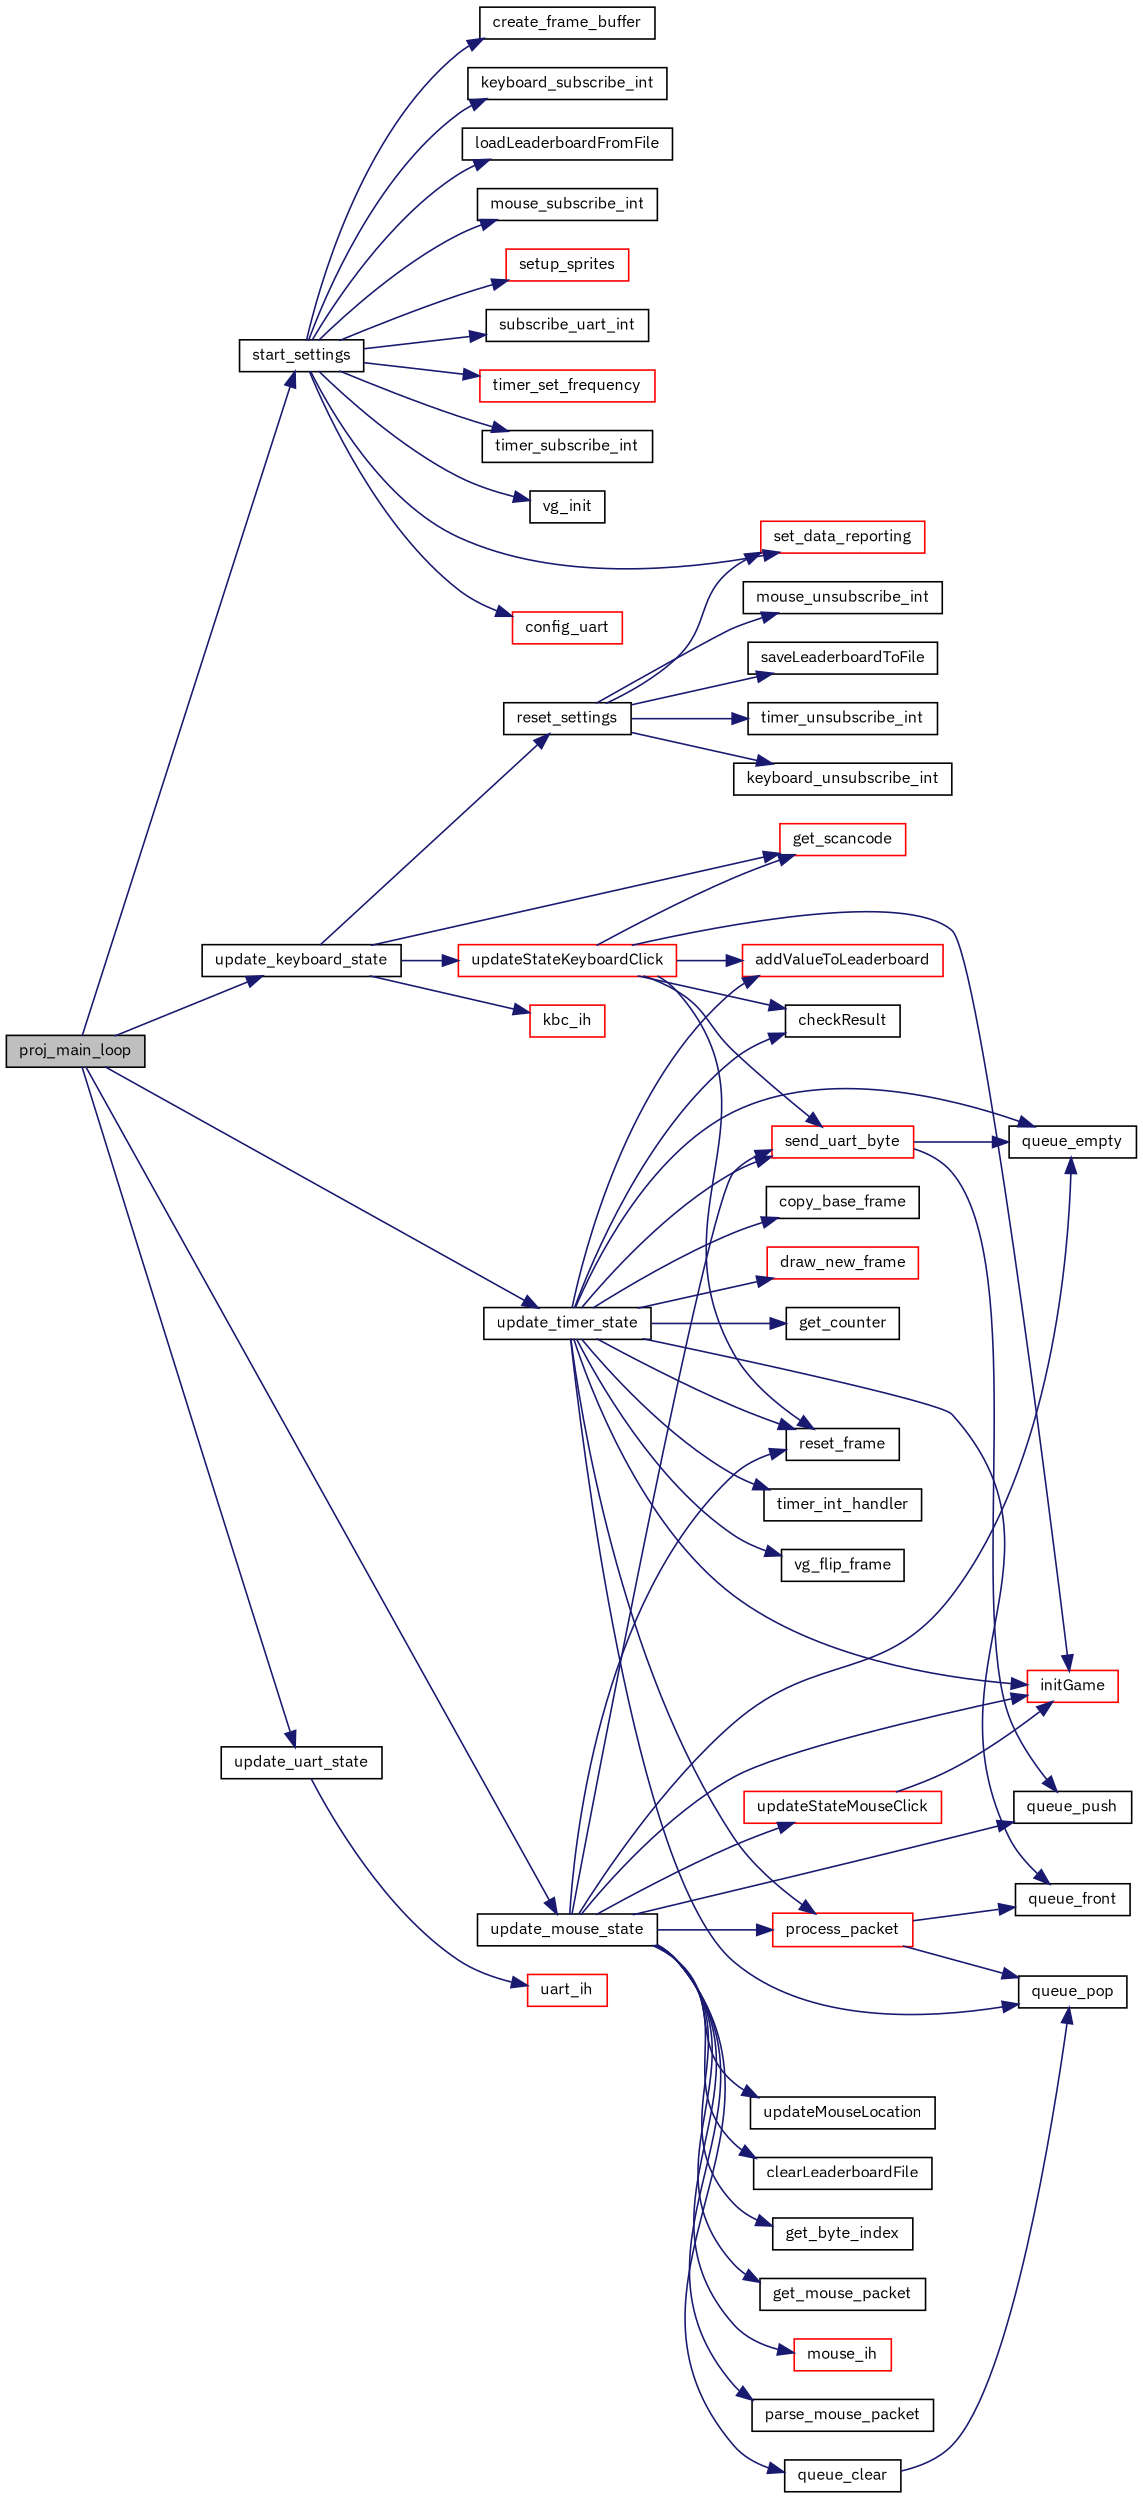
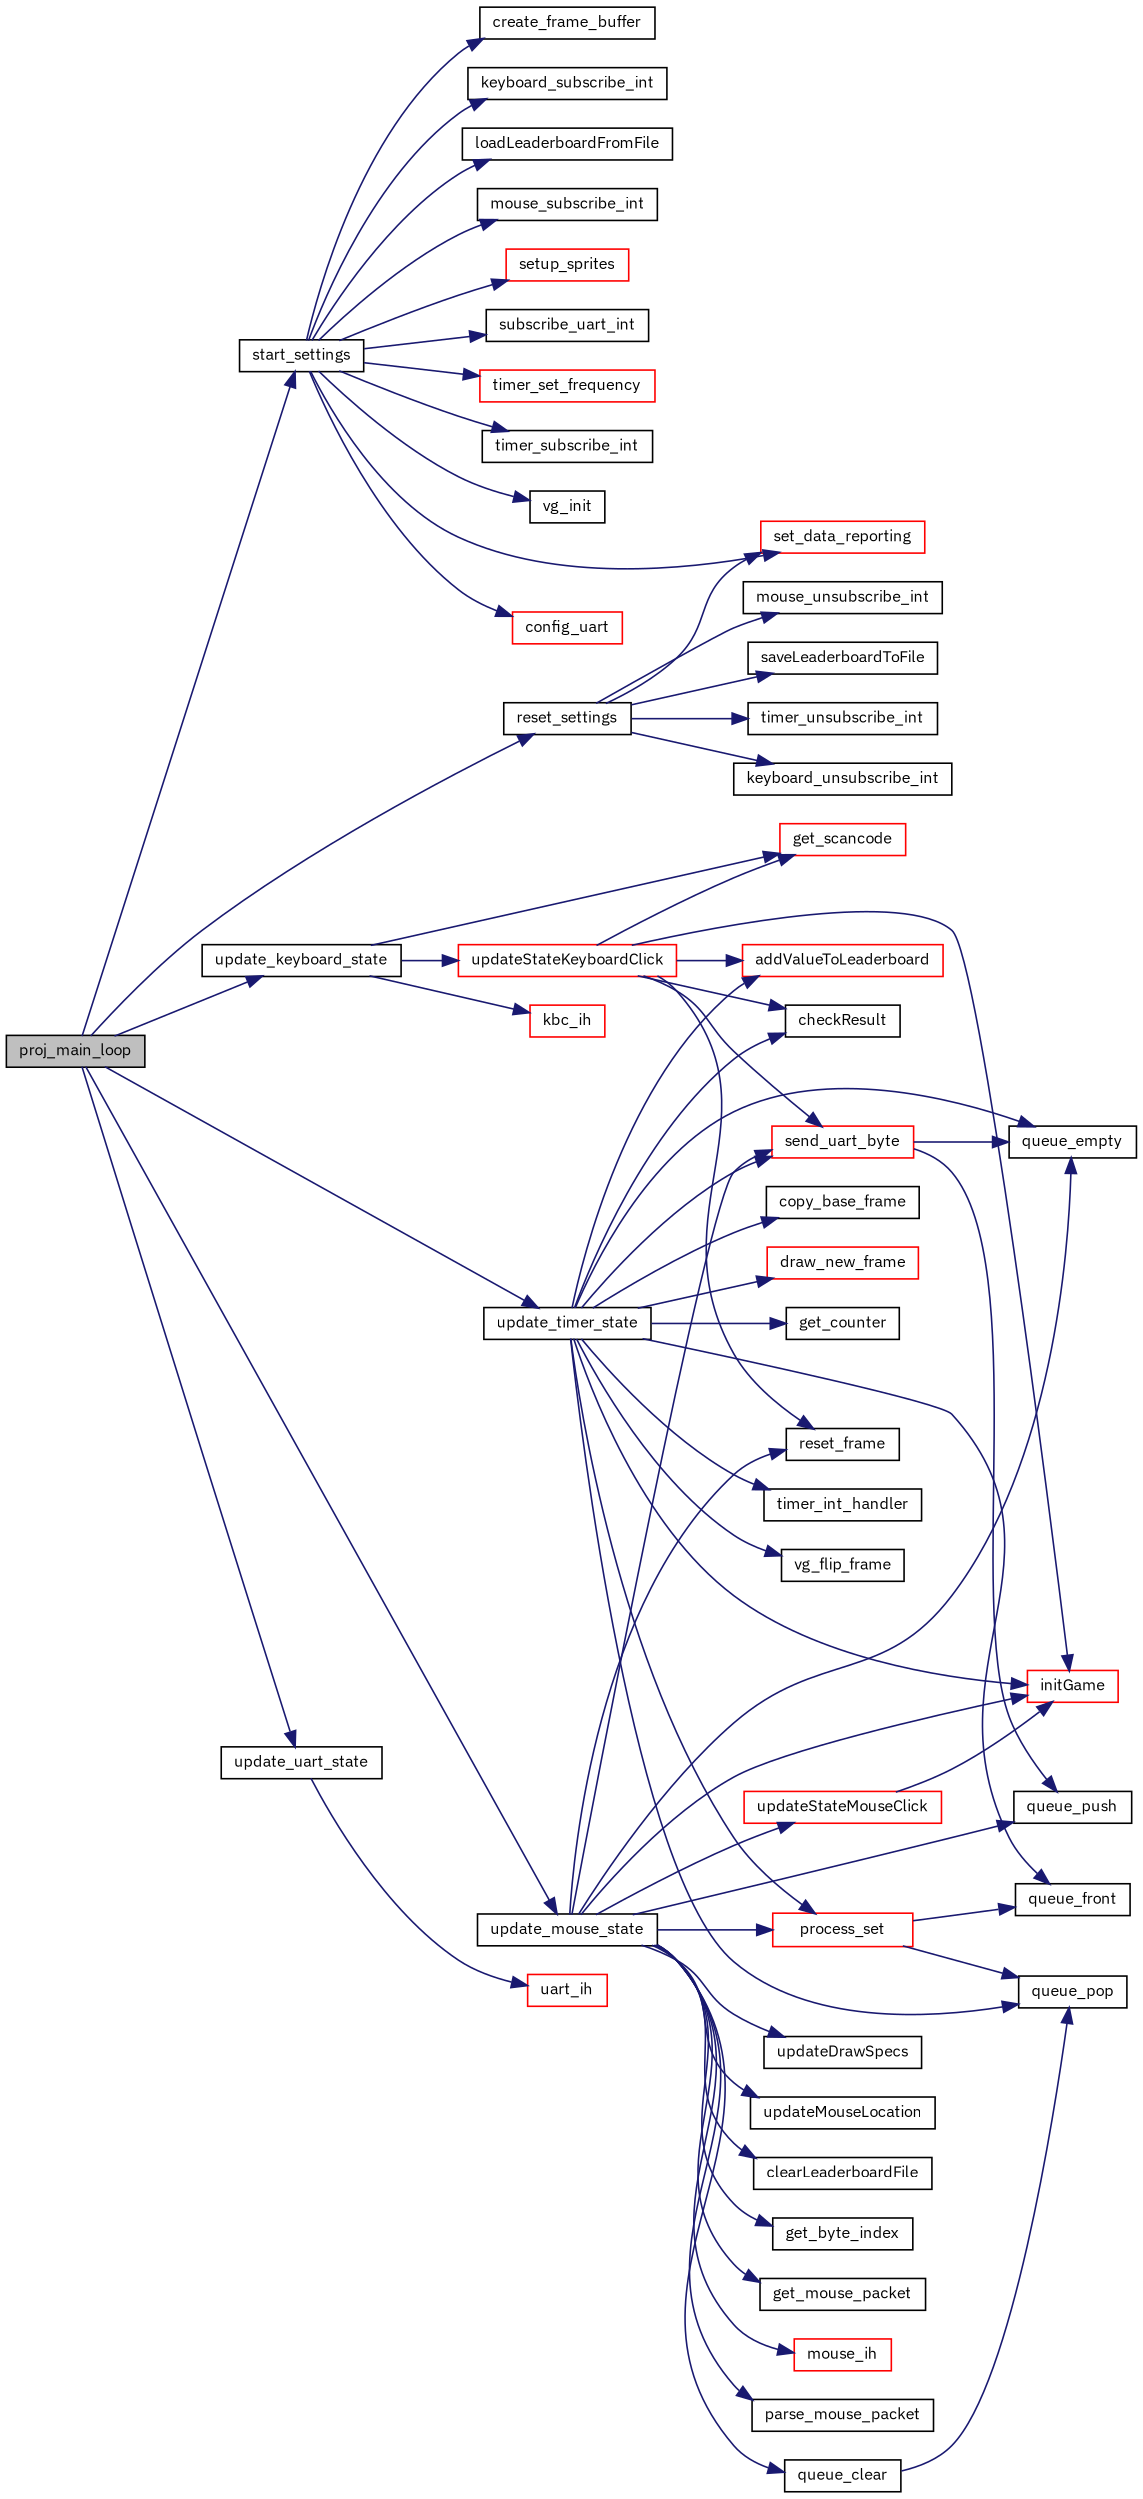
(429, 845) -> (291, 869)
(691, 1387) -> none
(843, 1930) -> (843, 1930)
none -> (843, 2052)
